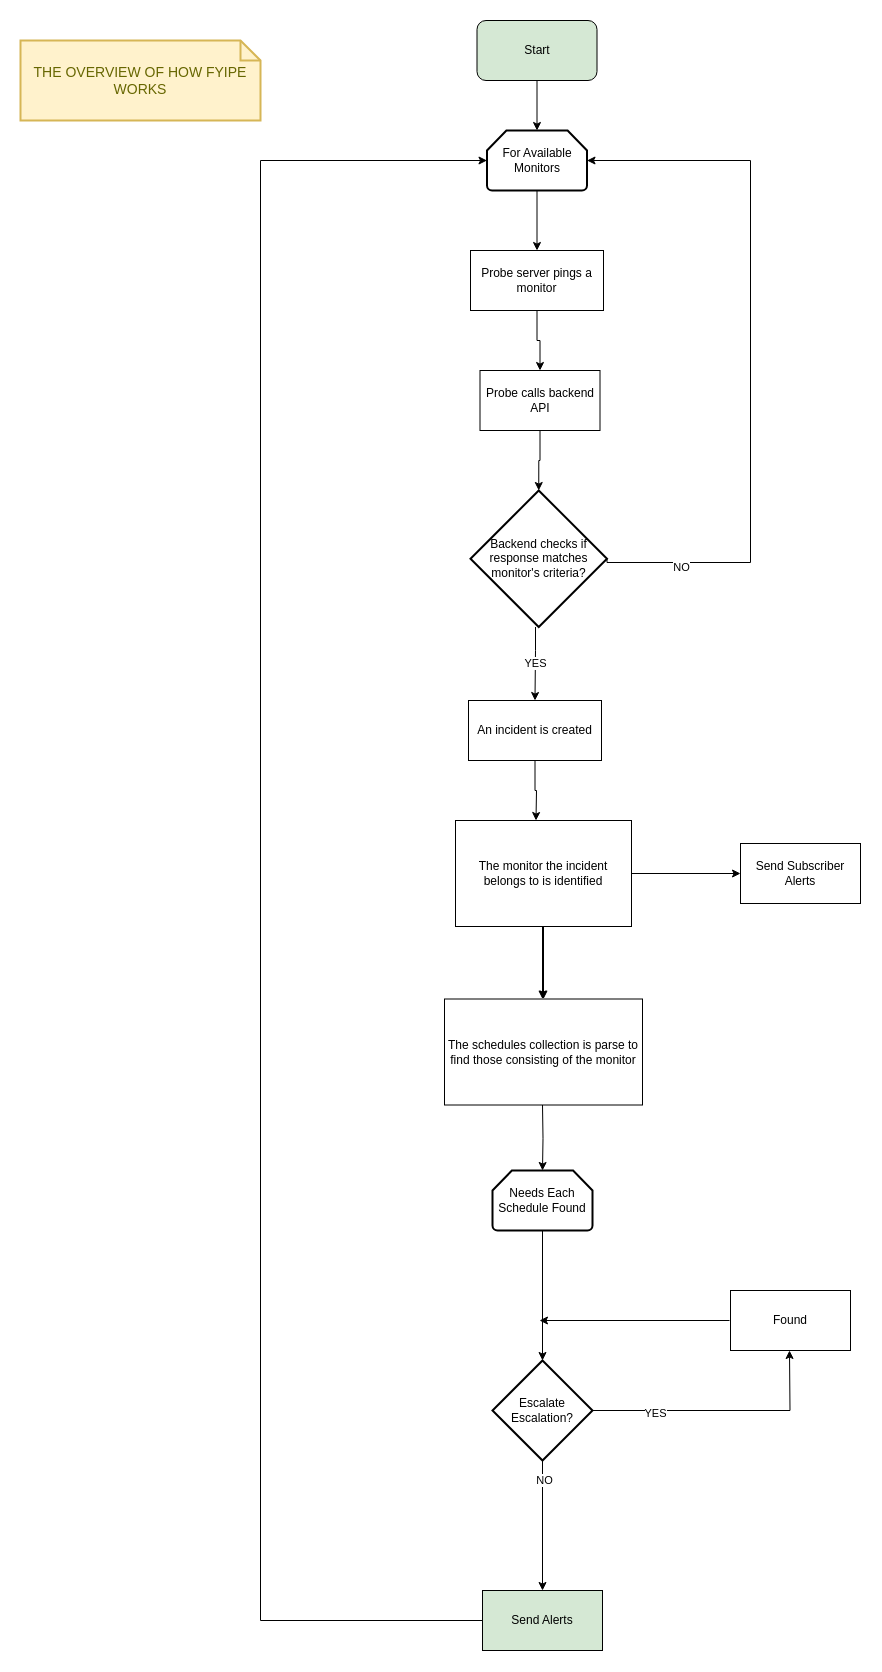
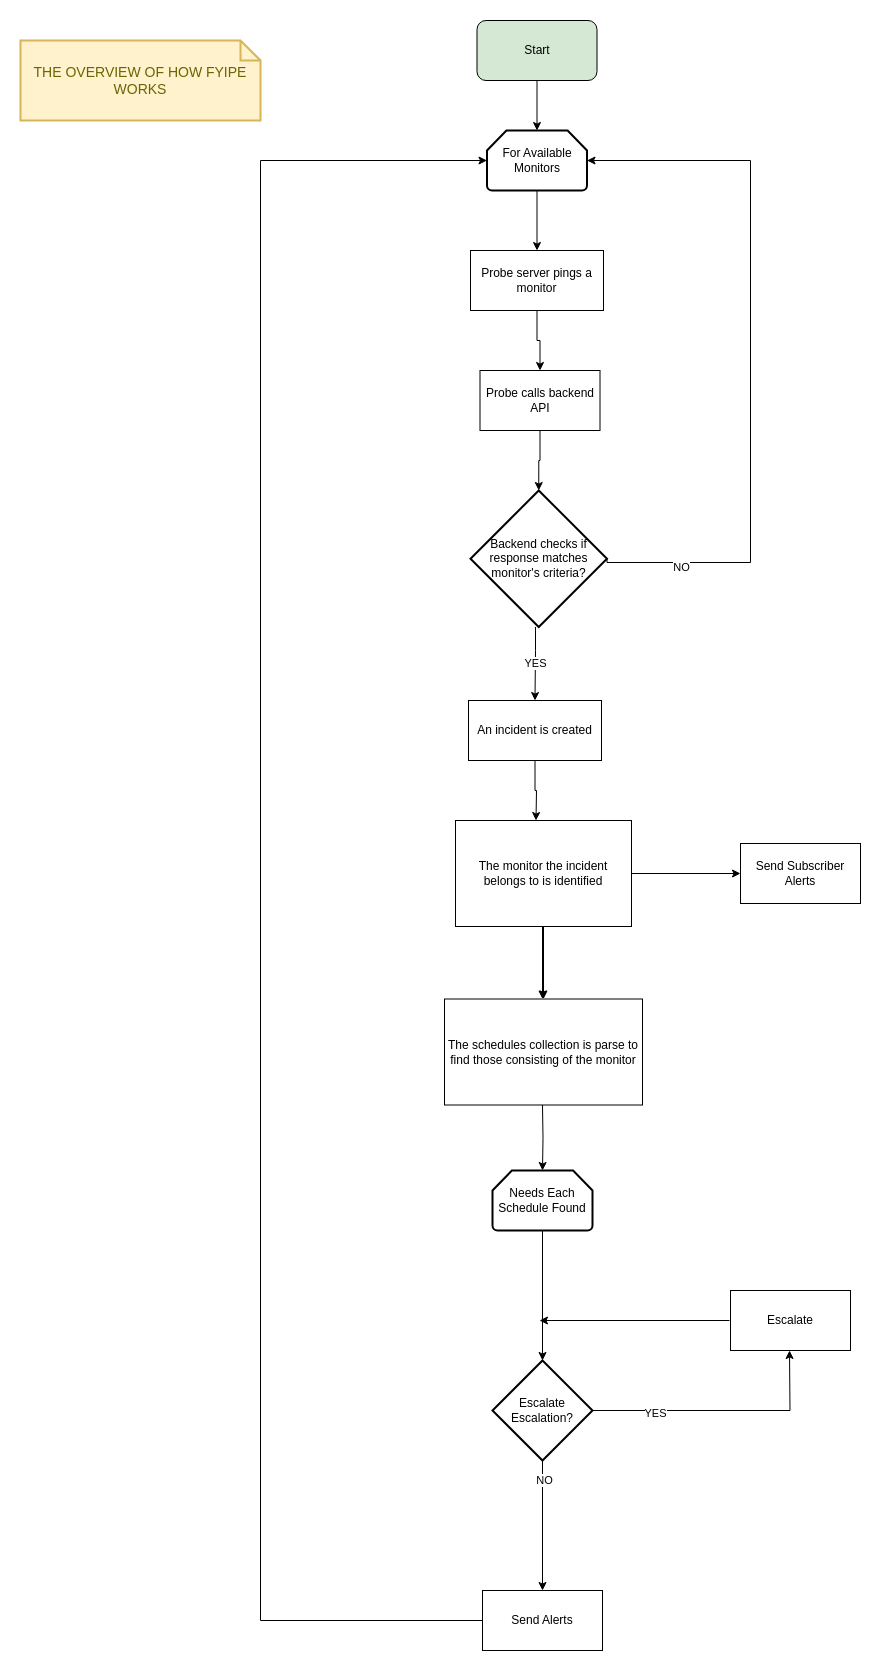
(791, 1321) -> (791, 1321)
(543, 1621) -> (543, 1621)
